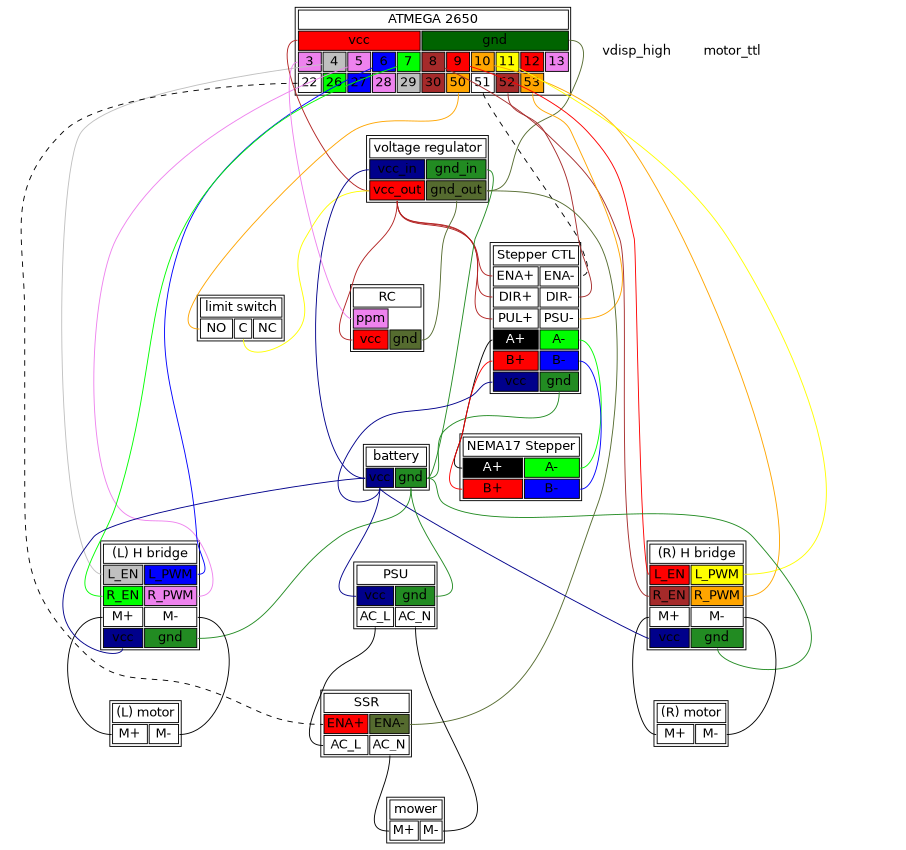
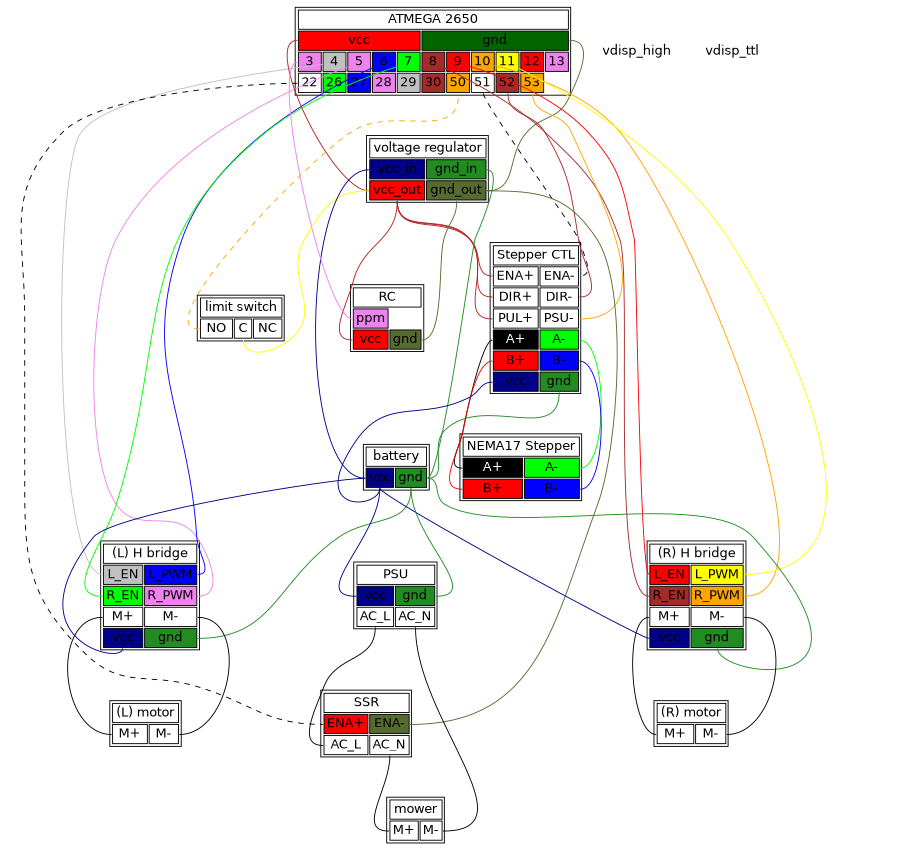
(732, 51) -> (732, 51)
(291, 185) -> (291, 185)
